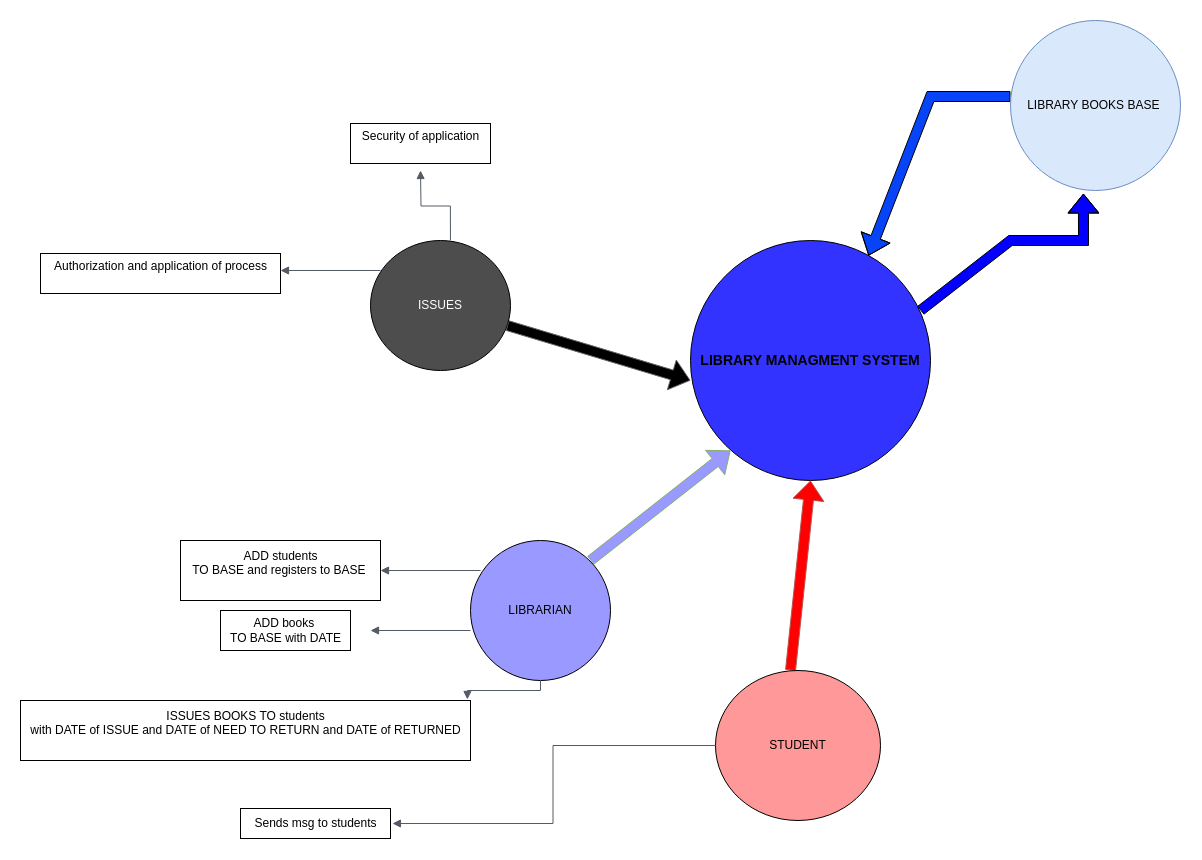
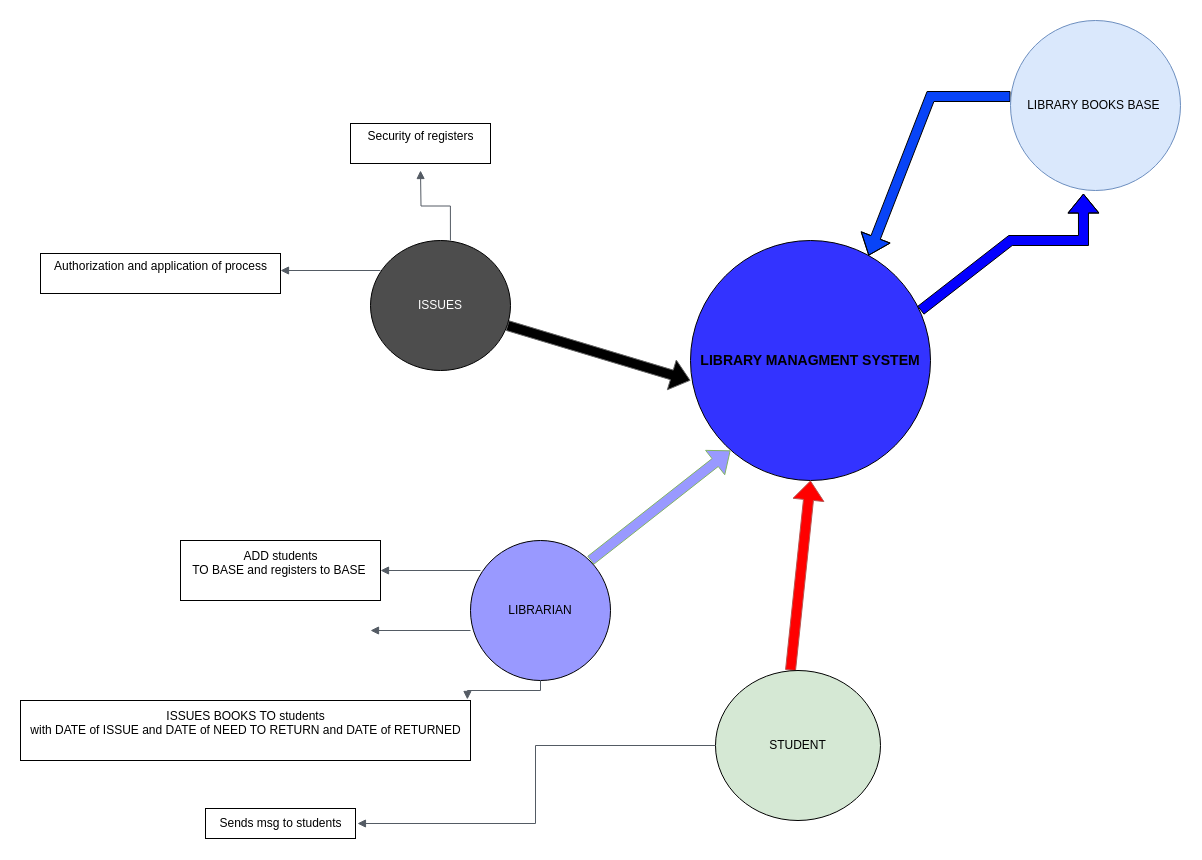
(421, 144) -> (421, 144)
(286, 631) -> none
(798, 746) -> (798, 746)
(316, 824) -> (281, 824)
